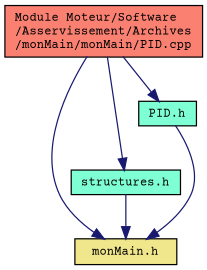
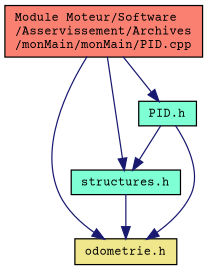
none -> (150, 143)
(126, 252) -> (126, 252)
